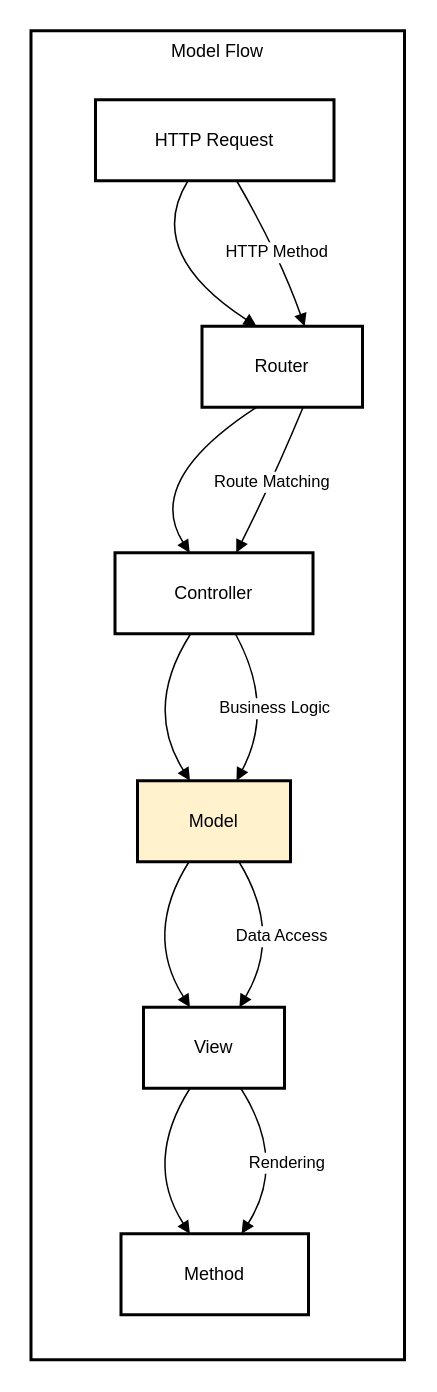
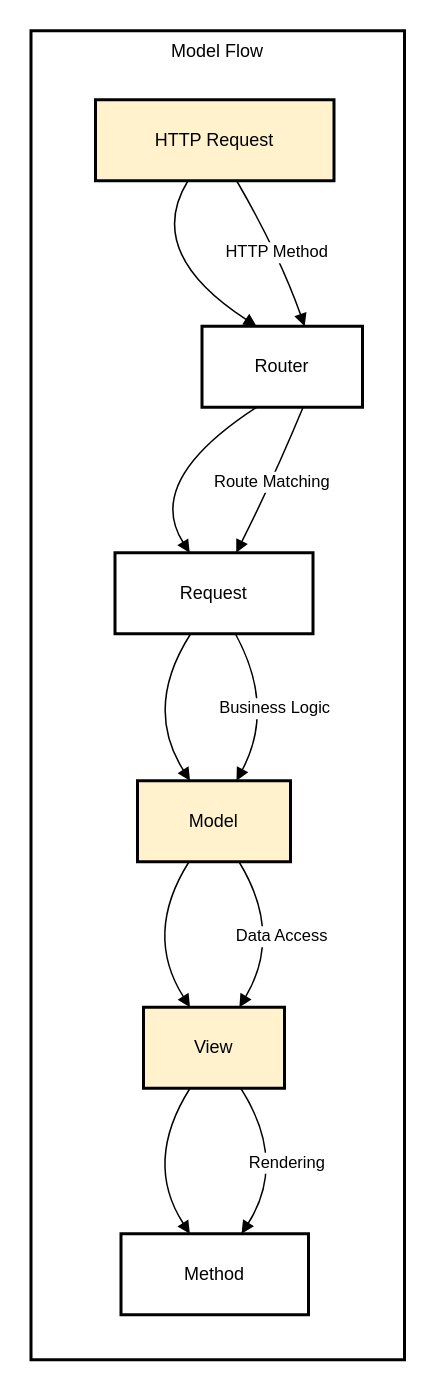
(215, 140) -> (215, 140)
(214, 593) -> (214, 593)
(214, 1048) -> (214, 1048)
